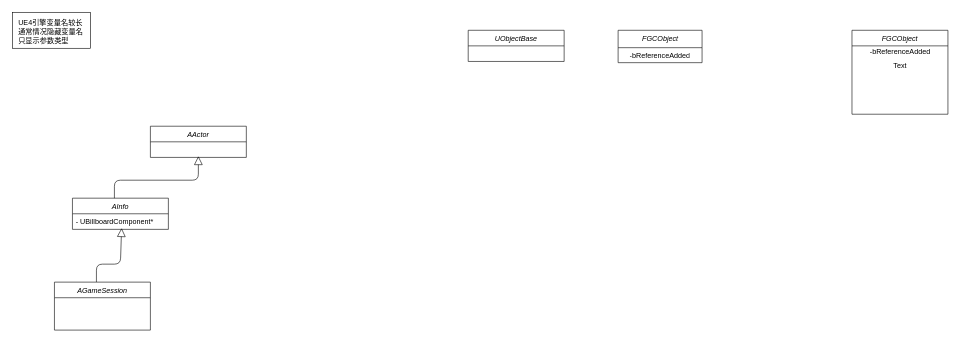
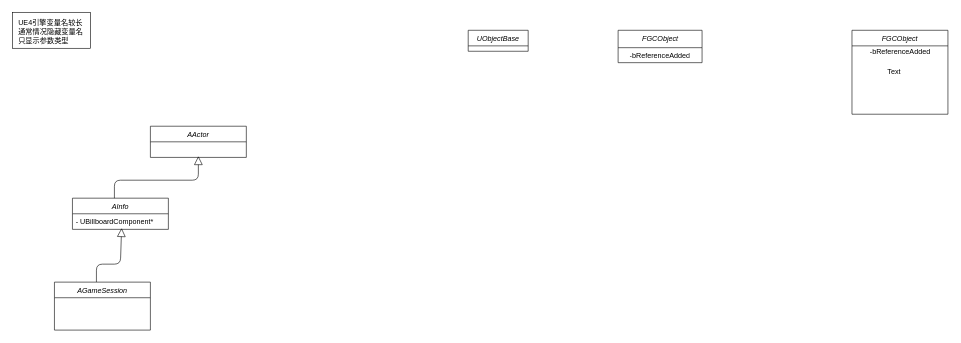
(516, 46) -> (498, 41)
(900, 66) -> (894, 72)
